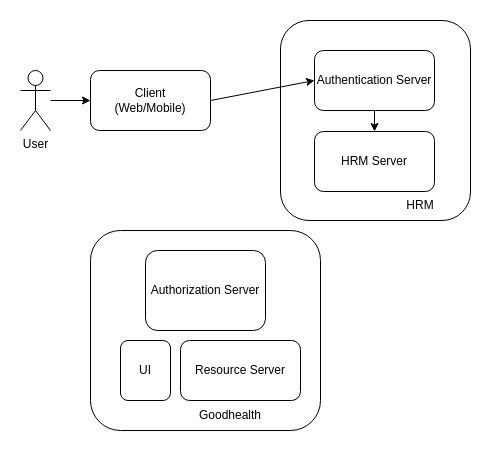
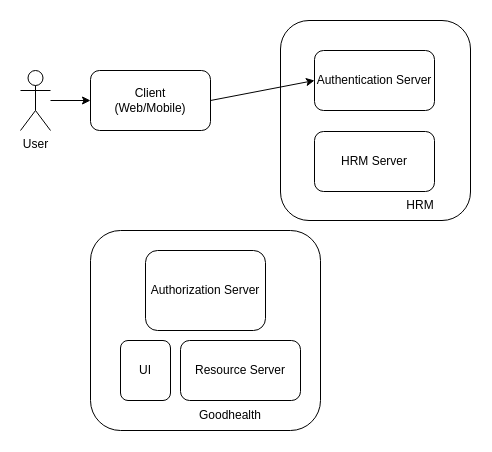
(375, 118) -> none
